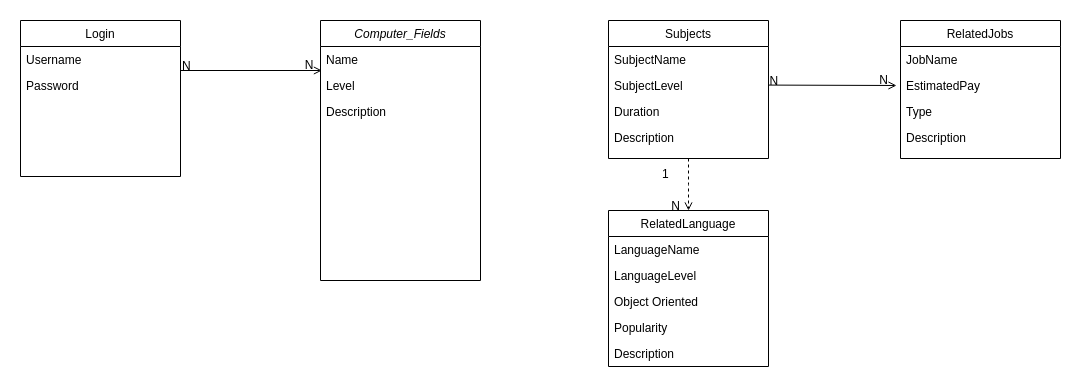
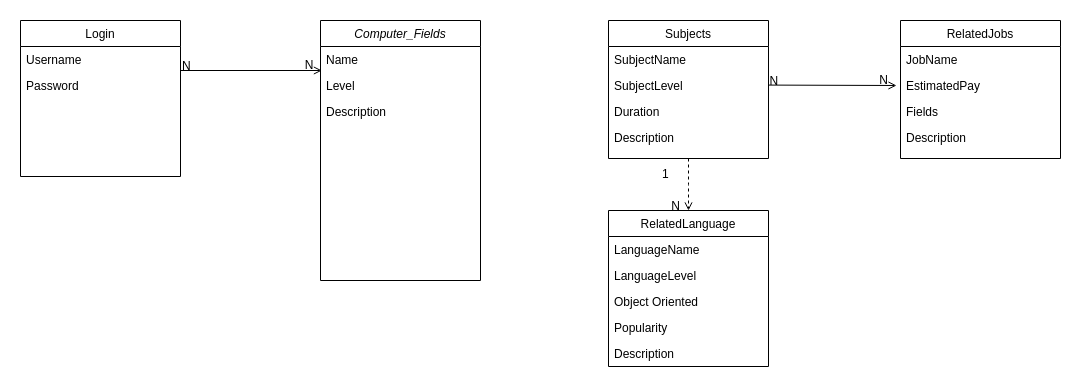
(919, 112) -> (923, 112)
